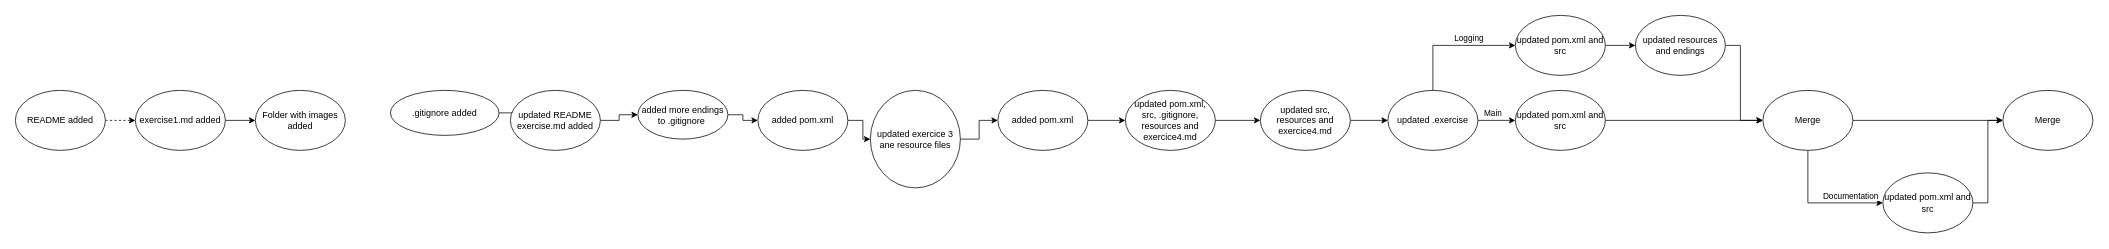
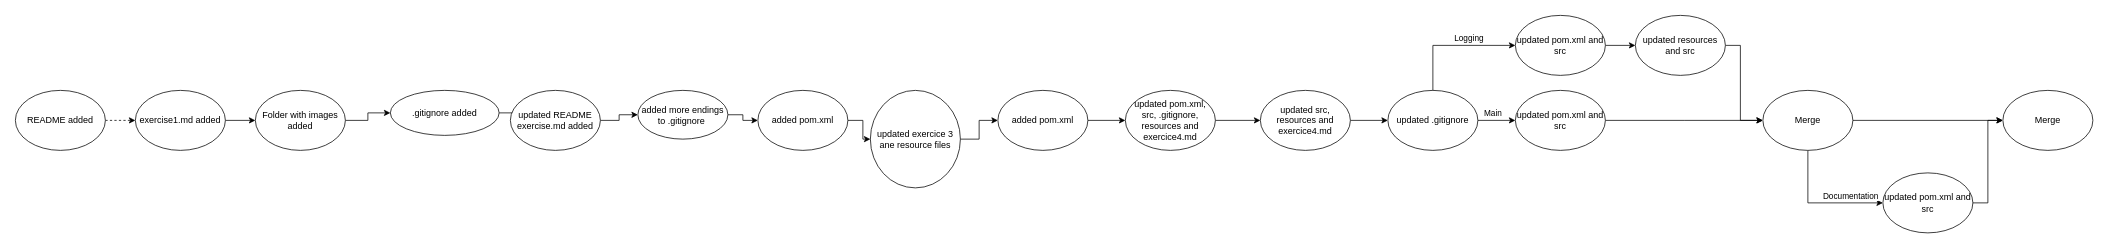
(1680, 45) -> (1680, 45)
none -> (358, 120)
(1433, 120) -> (1433, 120)
